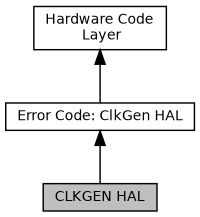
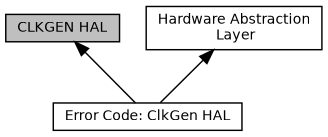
(100, 28) -> (234, 28)
(100, 165) -> (110, 78)
